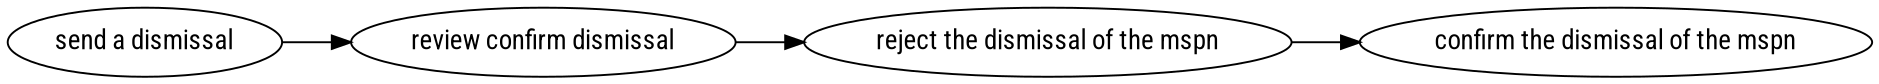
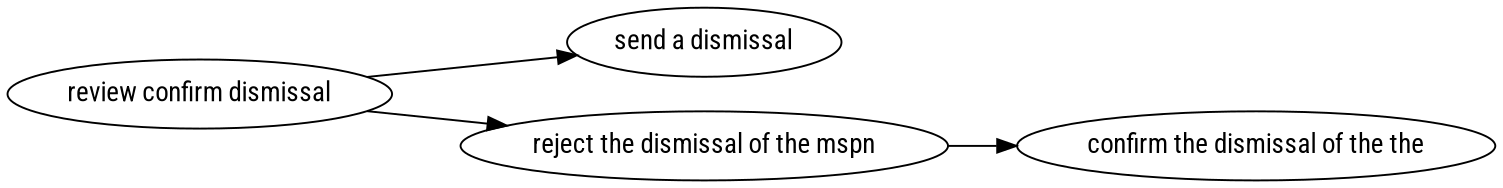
(307, 42) -> (462, 67)
(1616, 42) -> (1256, 146)
